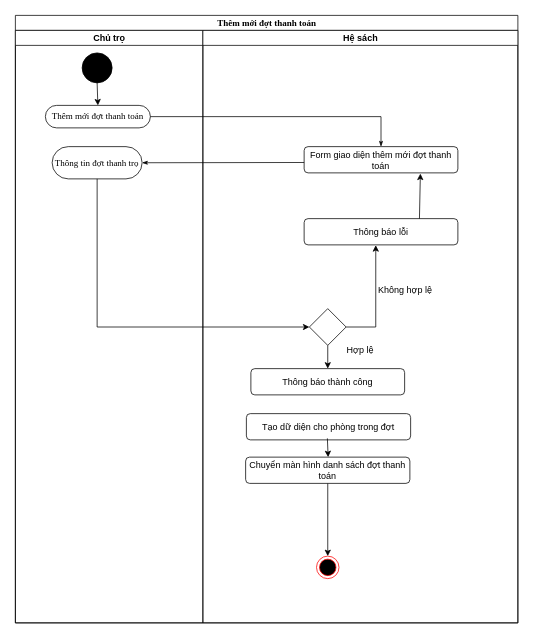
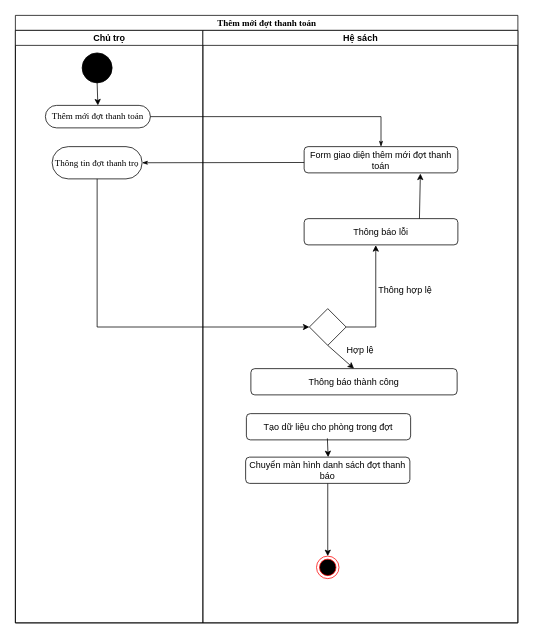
(405, 290) -> (405, 290)
(328, 382) -> (354, 382)
(329, 427) -> (329, 427)
(328, 471) -> (328, 471)
